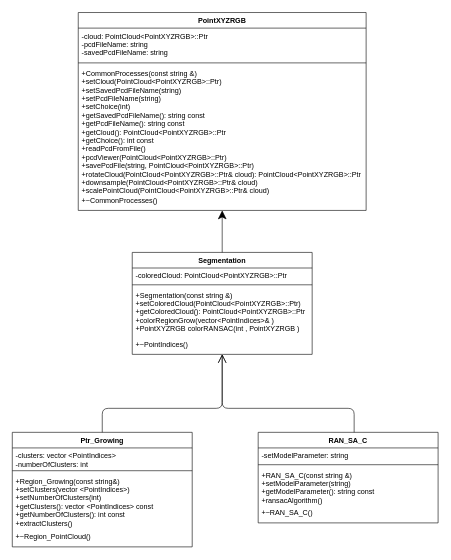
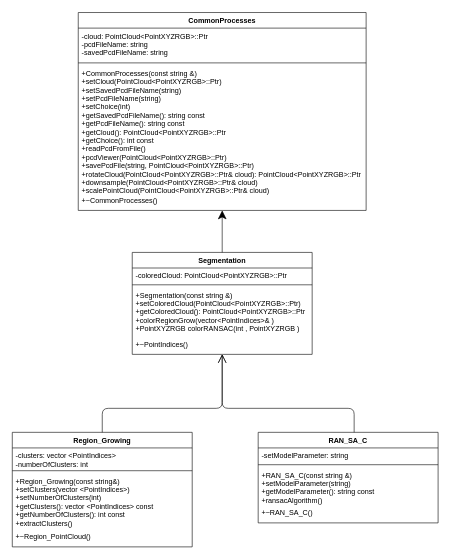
(222, 20) -> (222, 20)
(102, 440) -> (102, 440)
